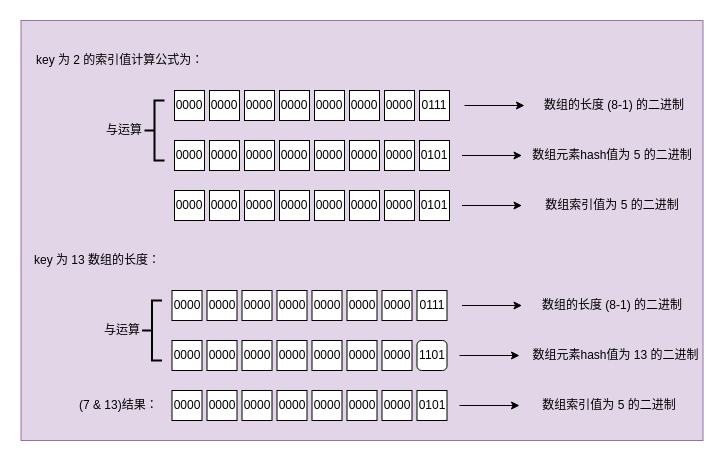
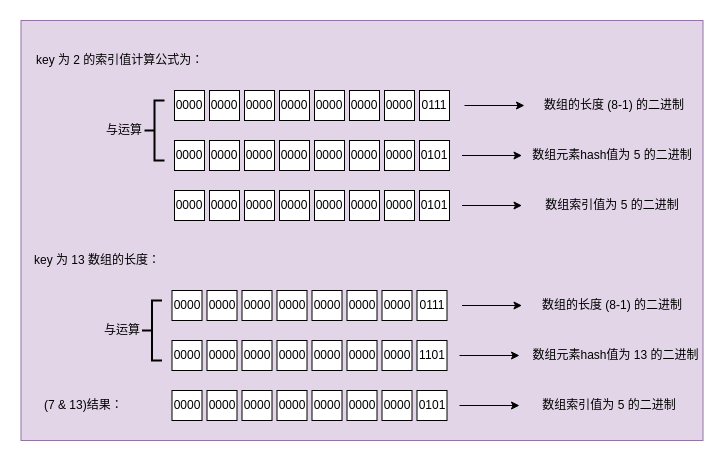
(432, 356) -> (432, 356)
(122, 406) -> (87, 406)
